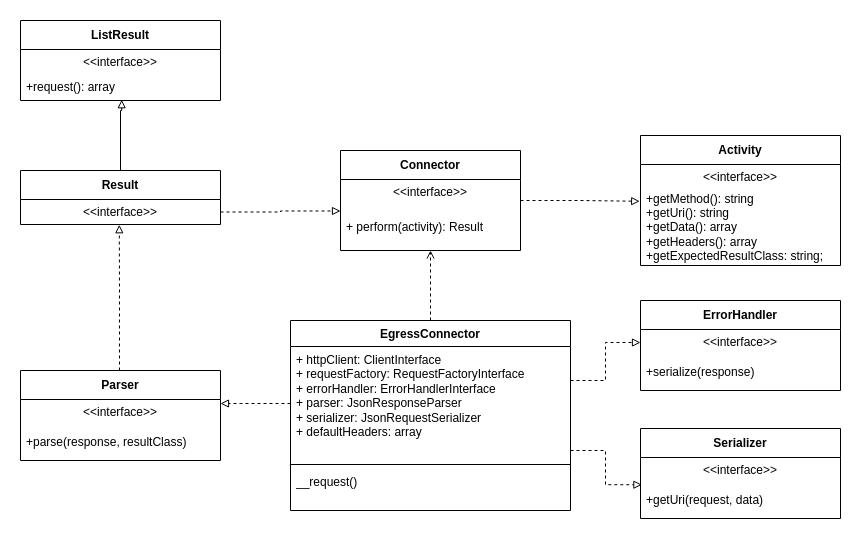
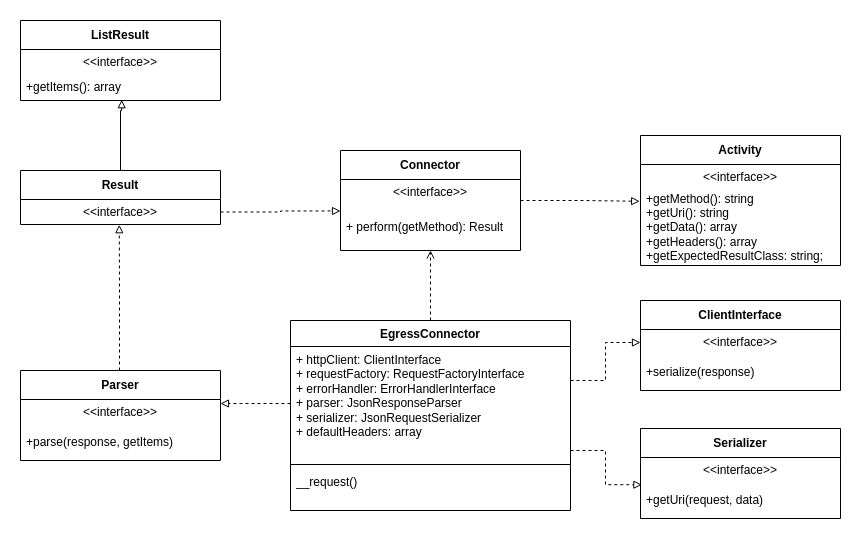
(81, 88) -> (84, 88)
(428, 228) -> (432, 228)
(741, 316) -> (741, 316)
(118, 443) -> (111, 443)
